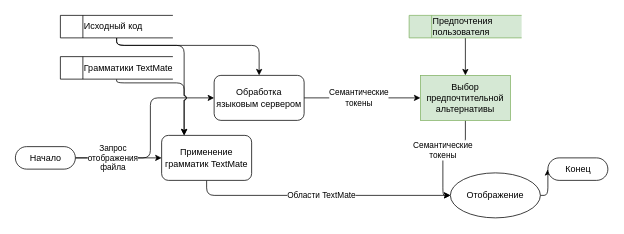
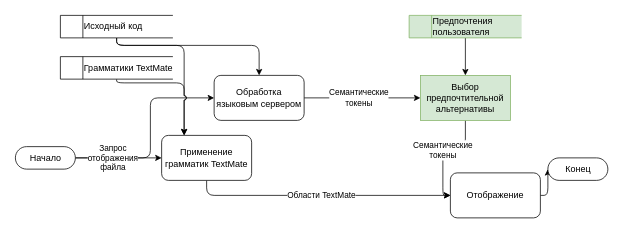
(495, 195) -> (495, 195)
